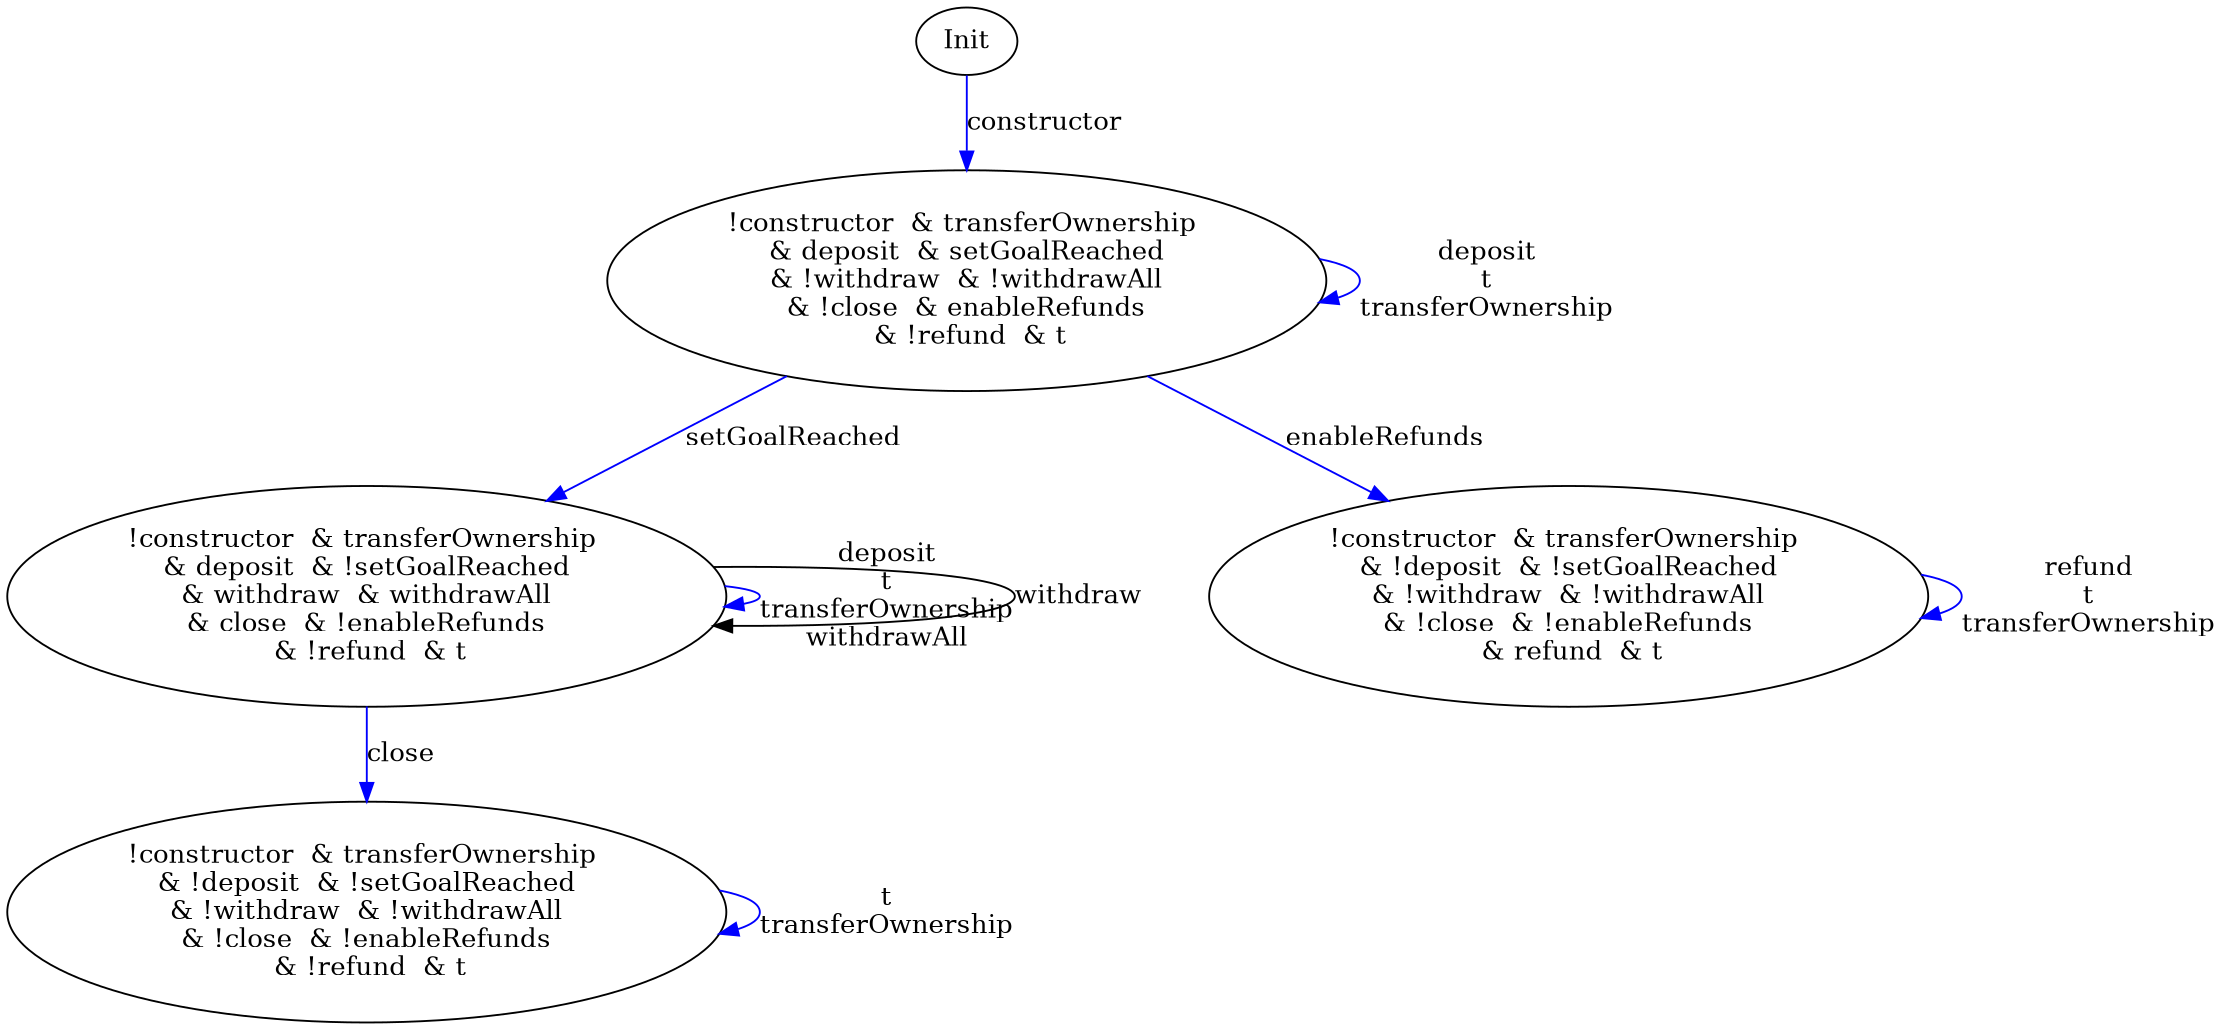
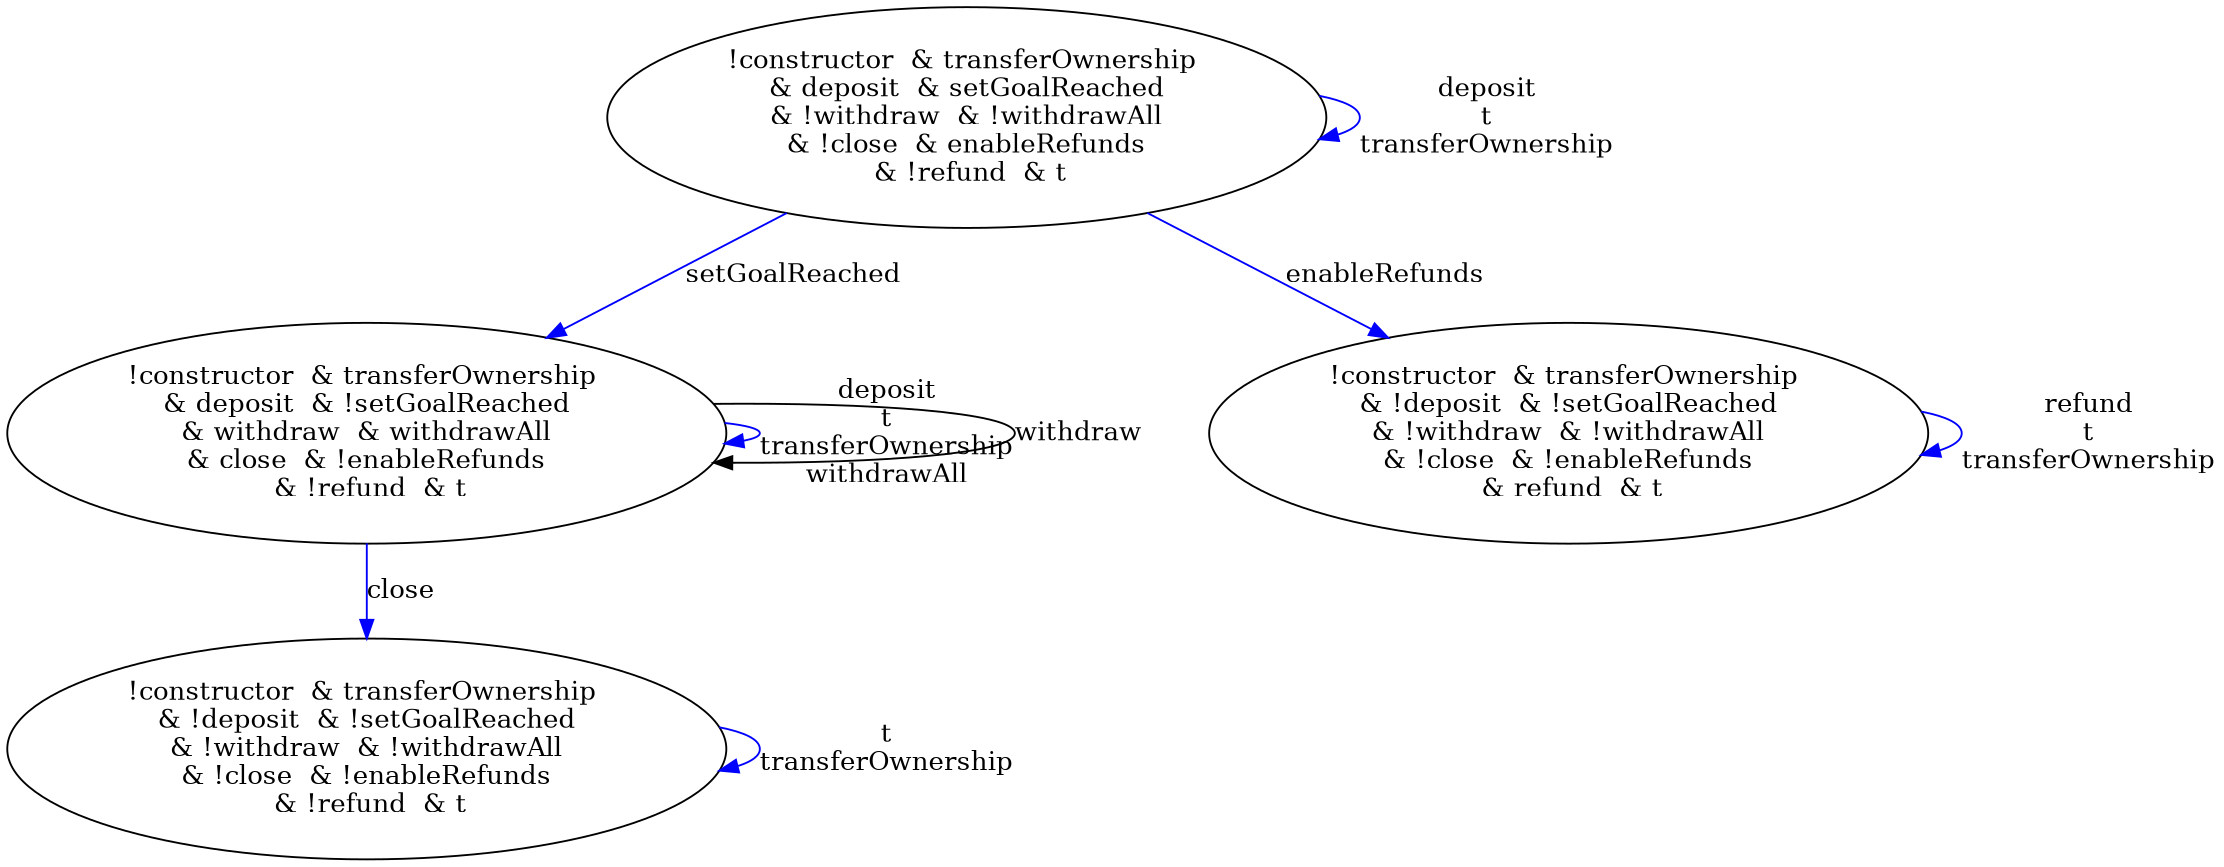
(967, 41) -> none
